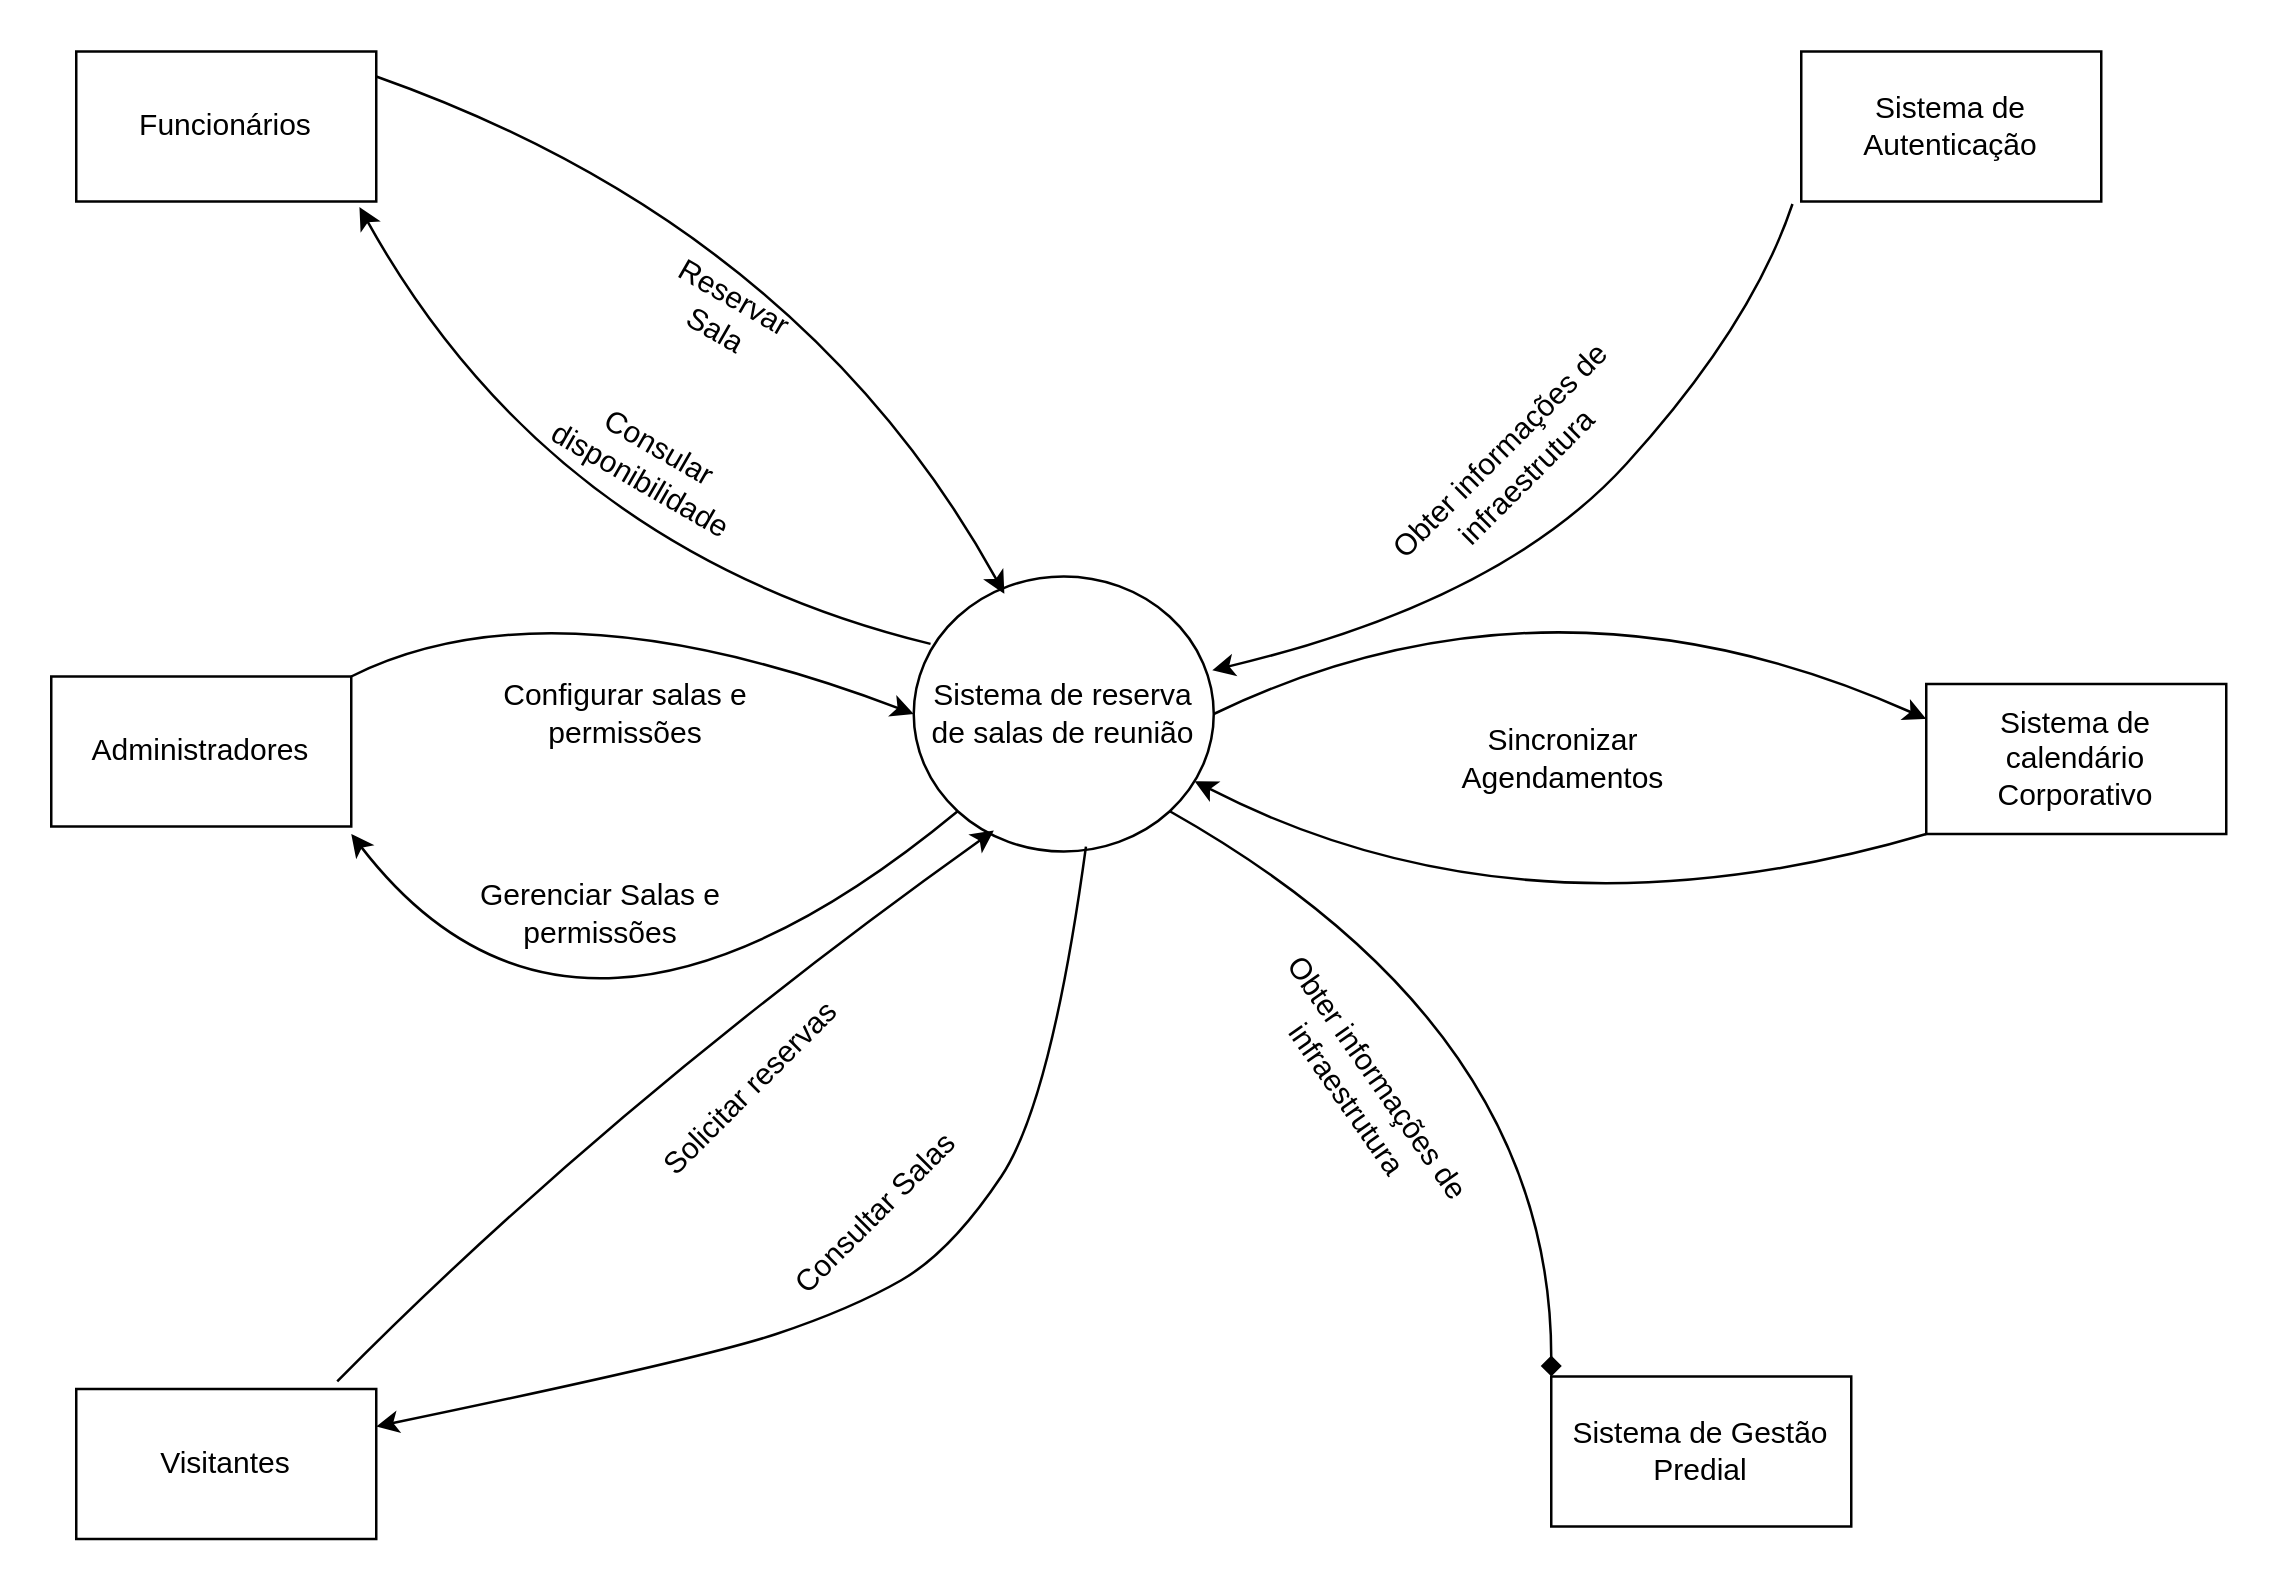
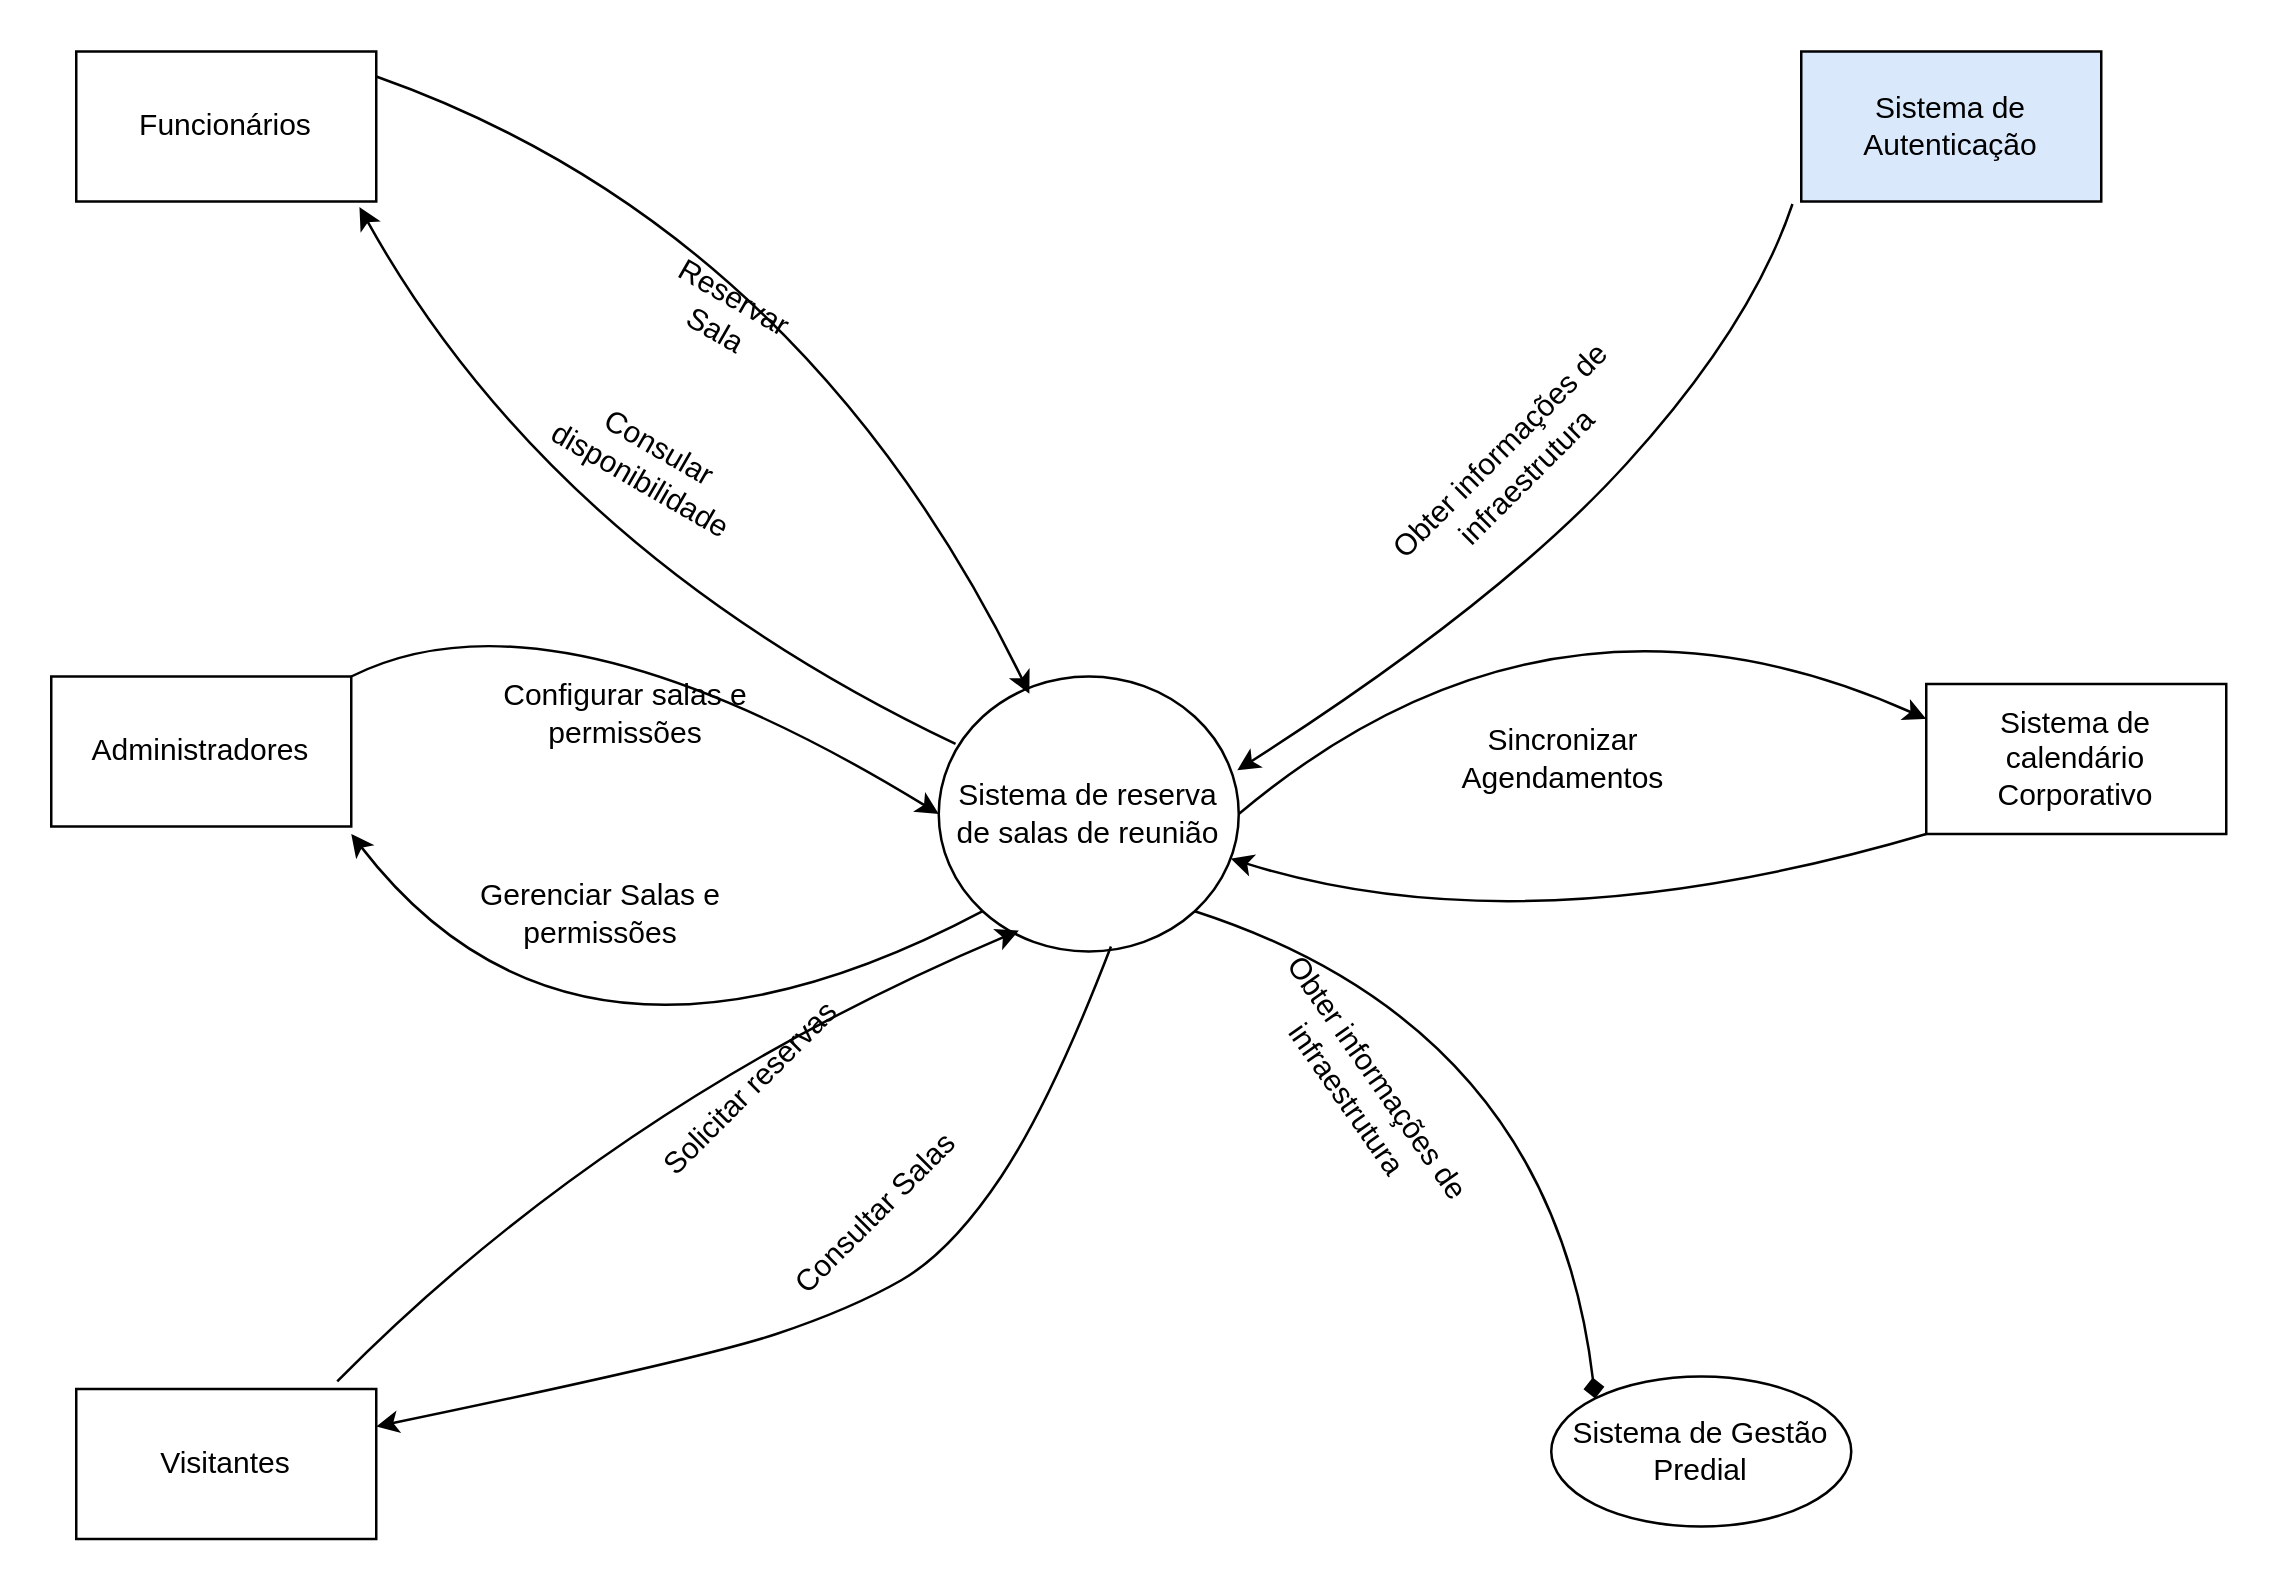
(1951, 126) -> (1951, 126)
(1064, 714) -> (1089, 814)
(1701, 1451) -> (1701, 1451)
